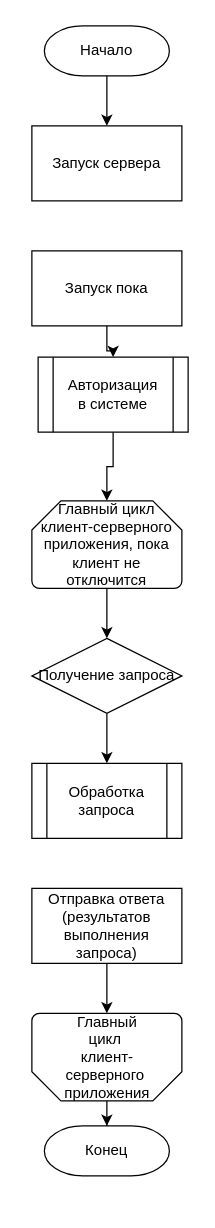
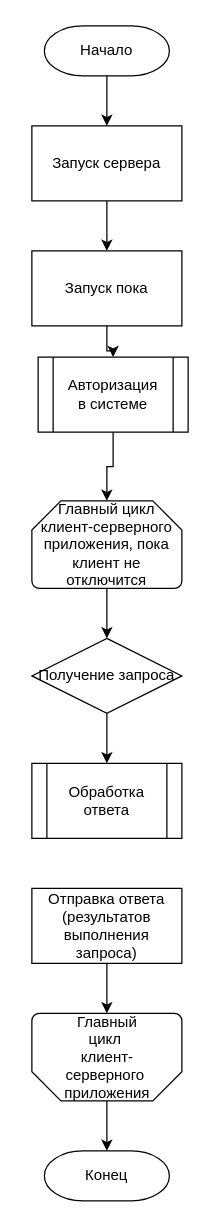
none -> (107, 222)
(107, 801) -> (107, 801)
(107, 1151) -> (107, 1176)
